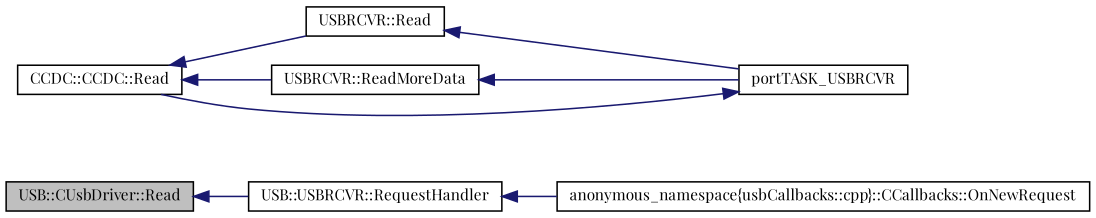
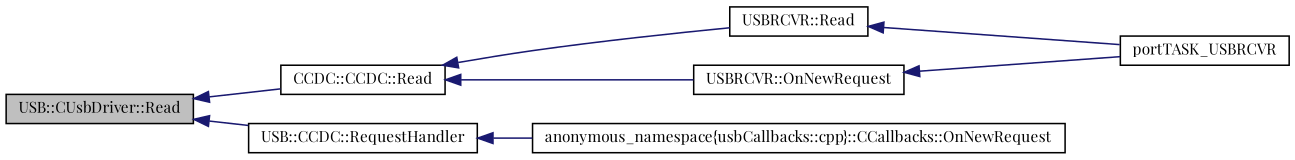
(375, 80) -> (799, 80)
(442, 115) -> (245, 93)
(375, 196) -> (363, 138)
